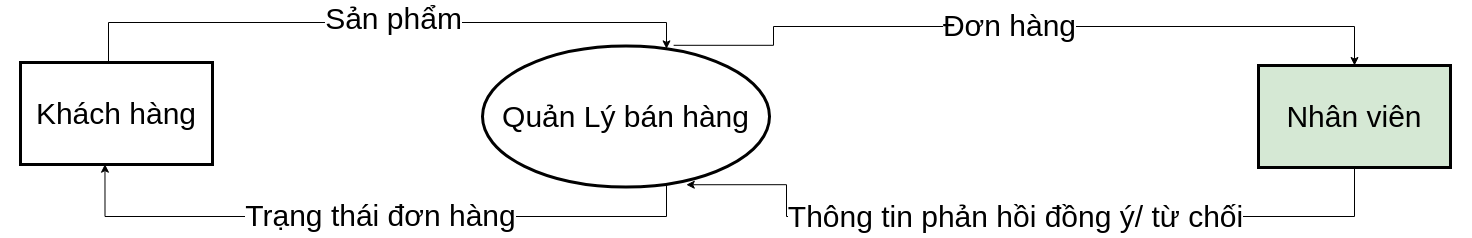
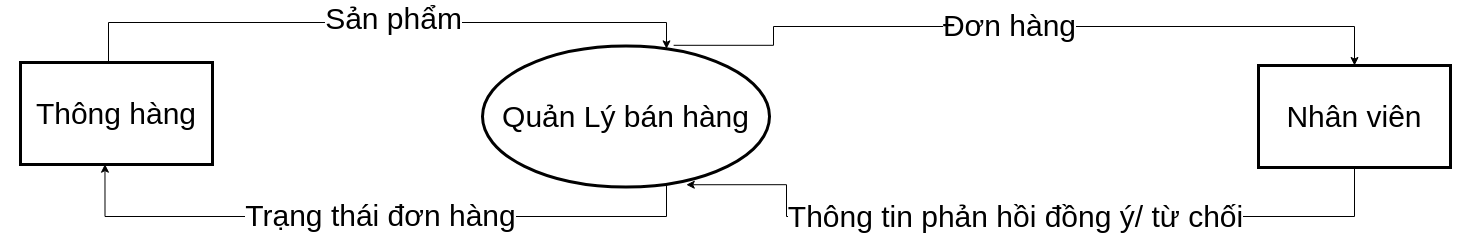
(117, 114) -> (117, 114)
(1355, 117) -> (1355, 117)
